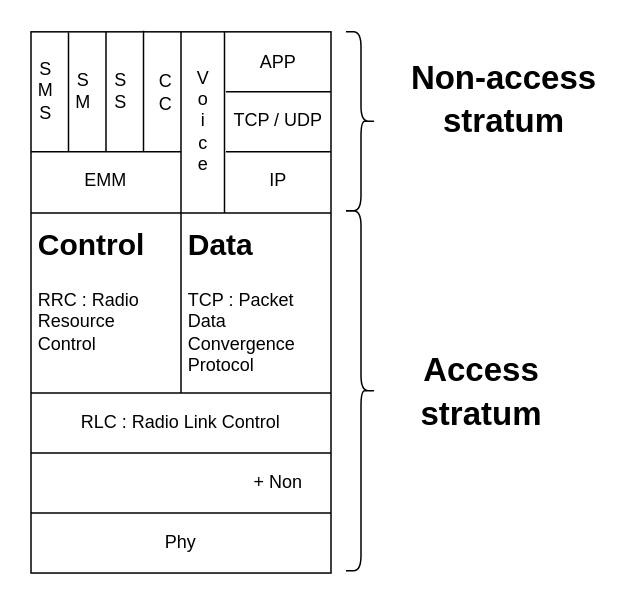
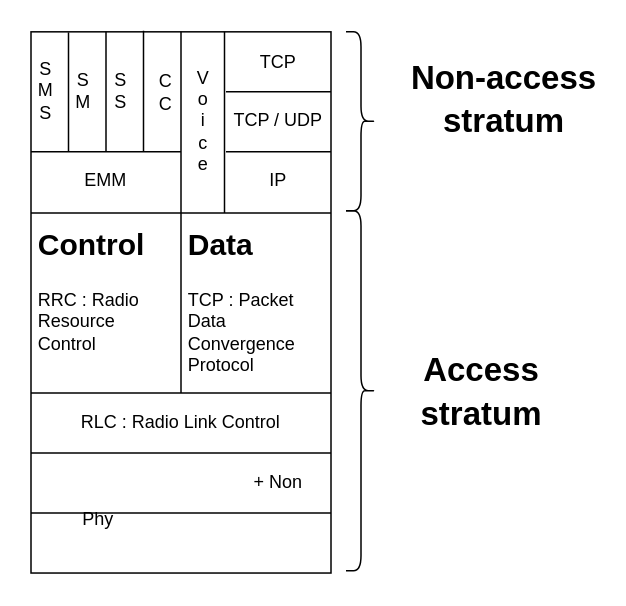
(278, 62) -> (278, 62)
(181, 542) -> (98, 519)
